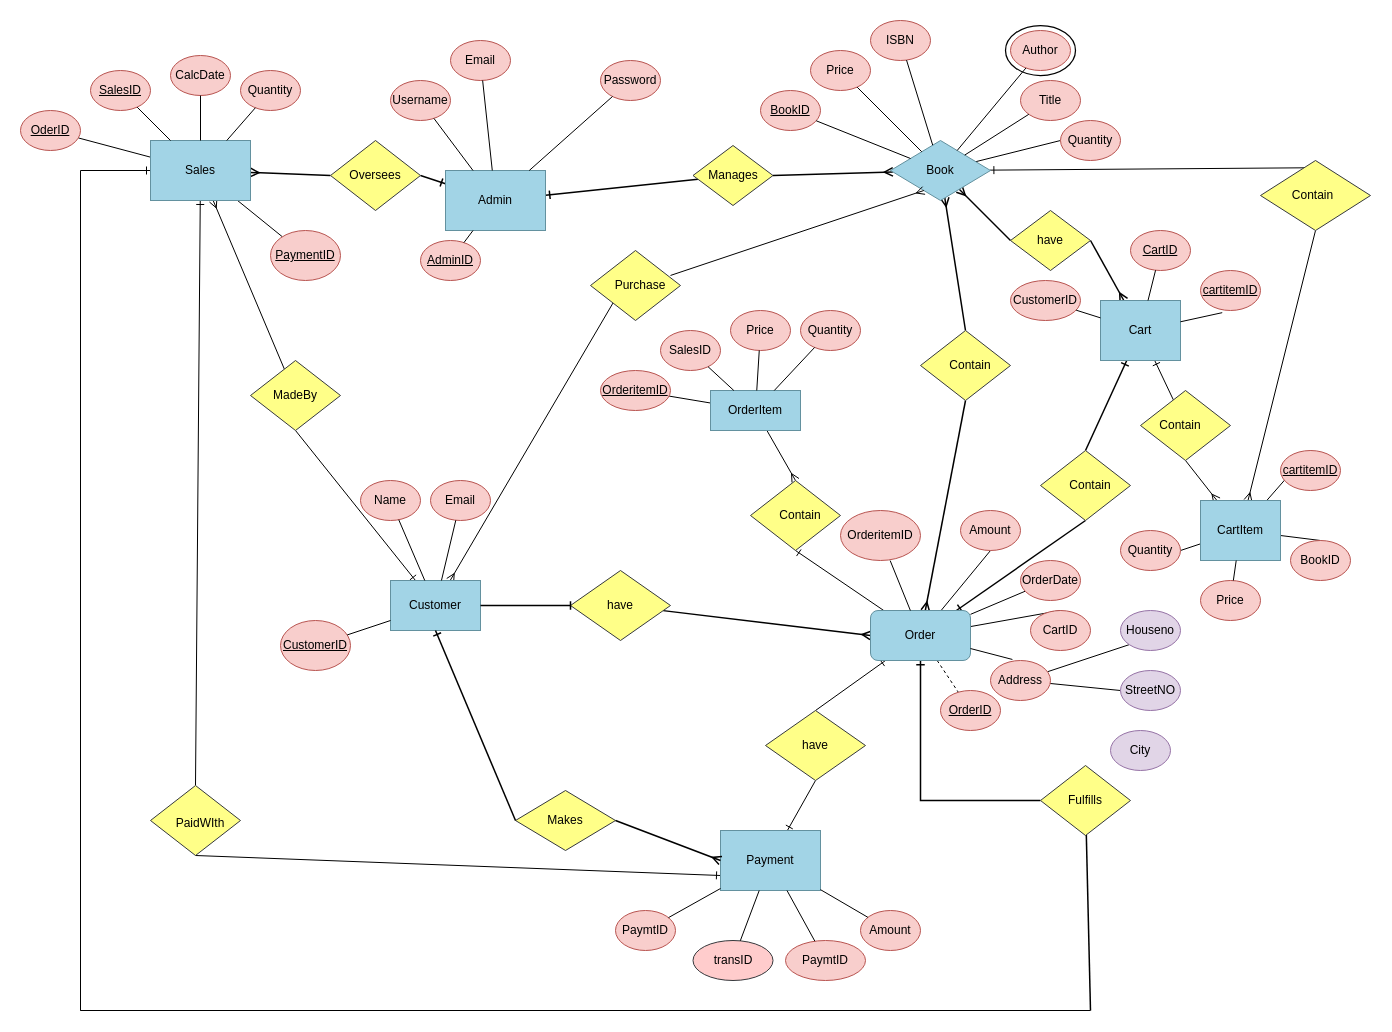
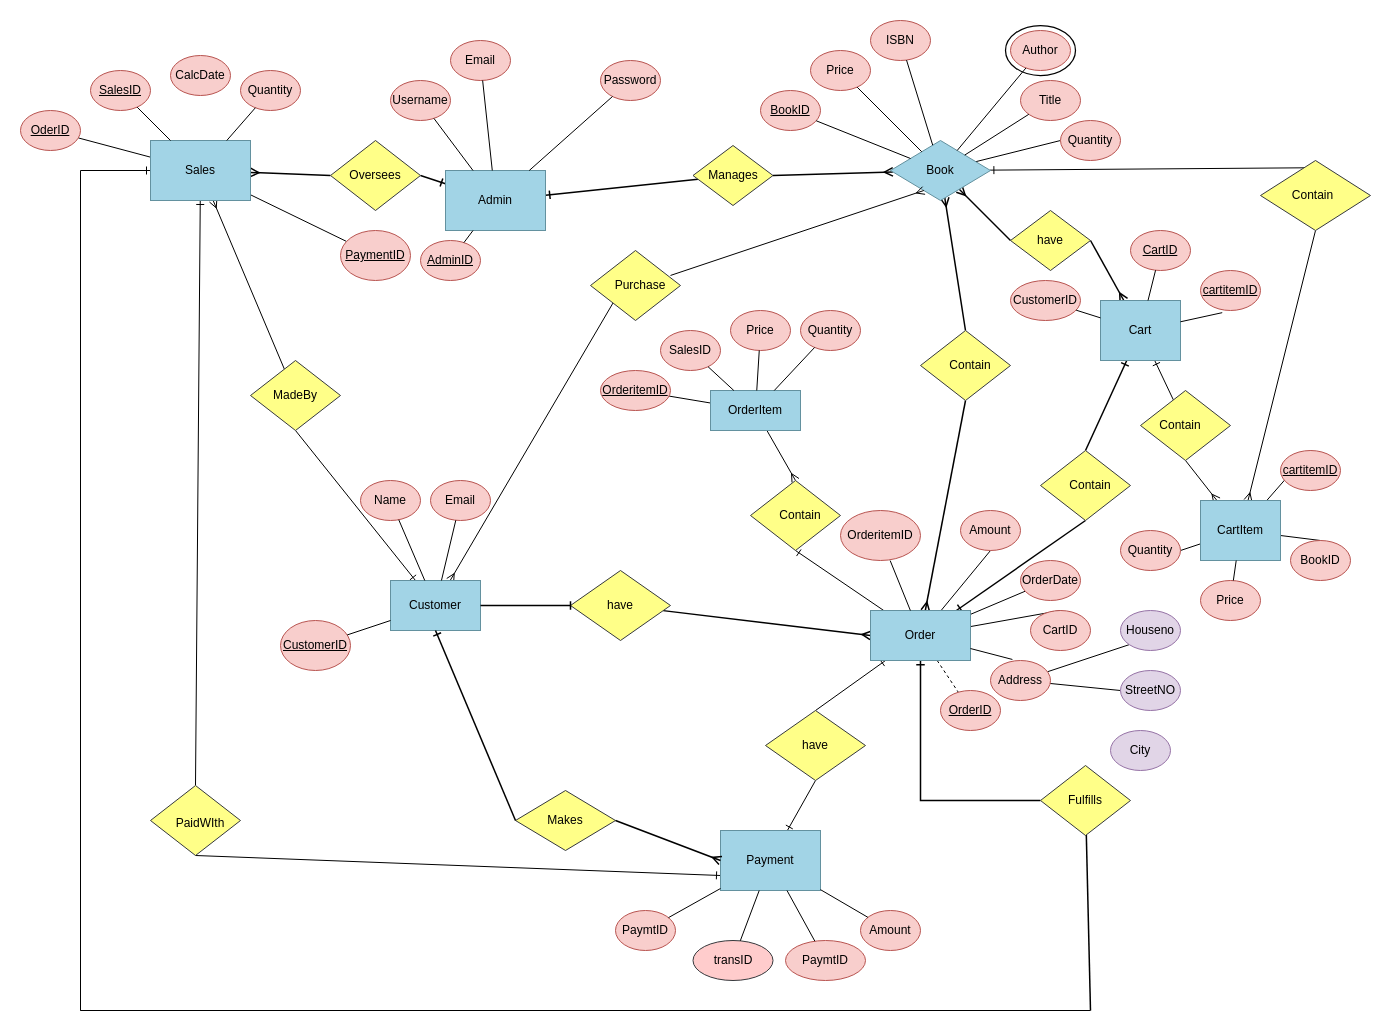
(201, 119) -> none
(306, 256) -> (376, 256)
(921, 636) -> (921, 636)
